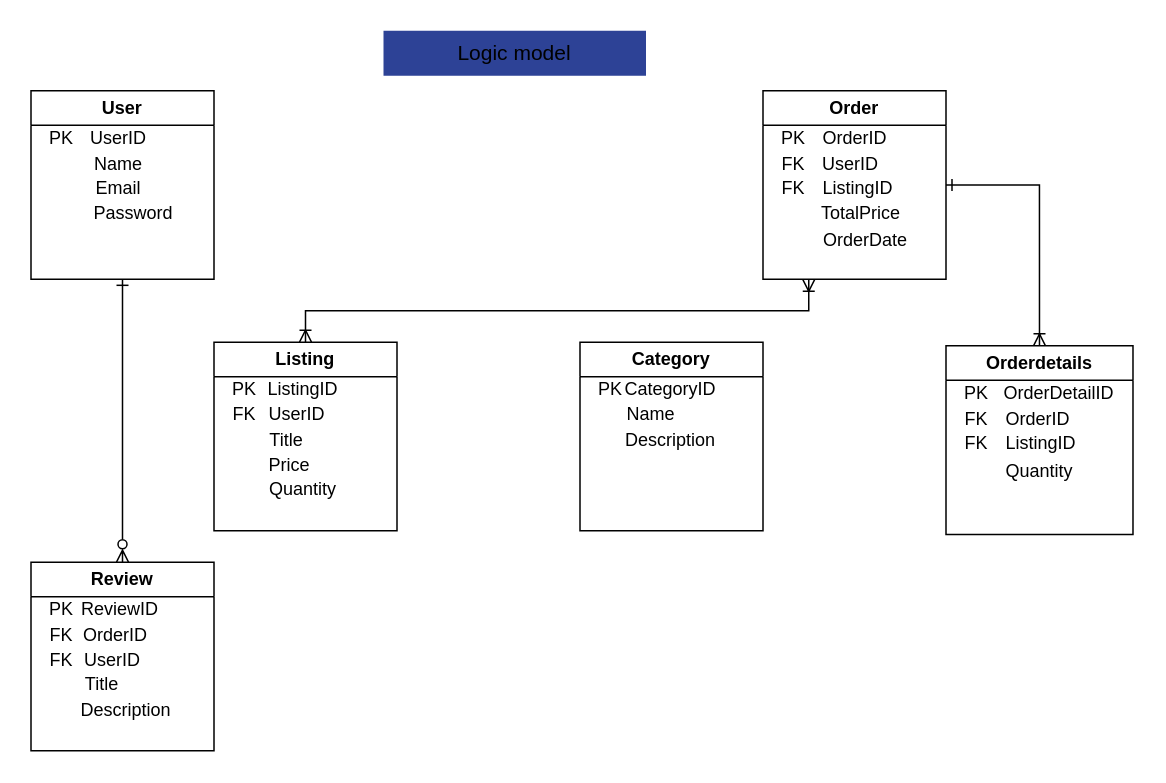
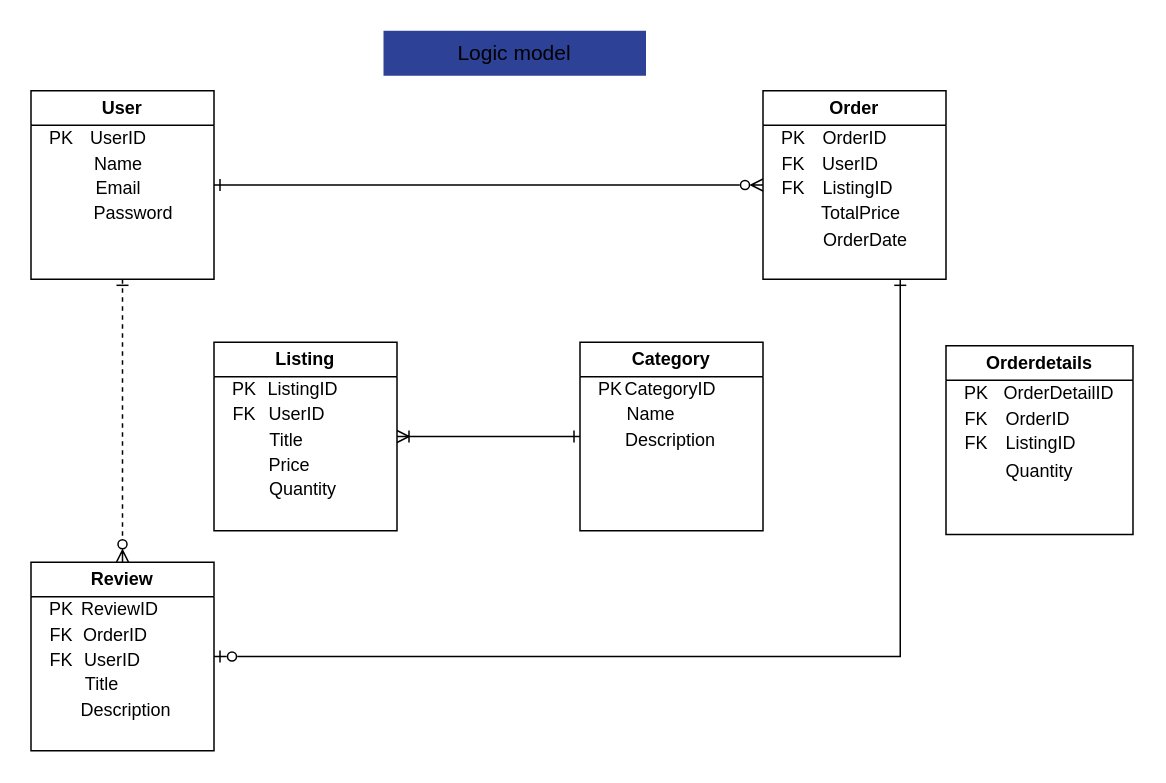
none -> (477, 185)
(1039, 219) -> none
(555, 311) -> none
(122, 411) -> (122, 411)
none -> (487, 437)
none -> (756, 656)
